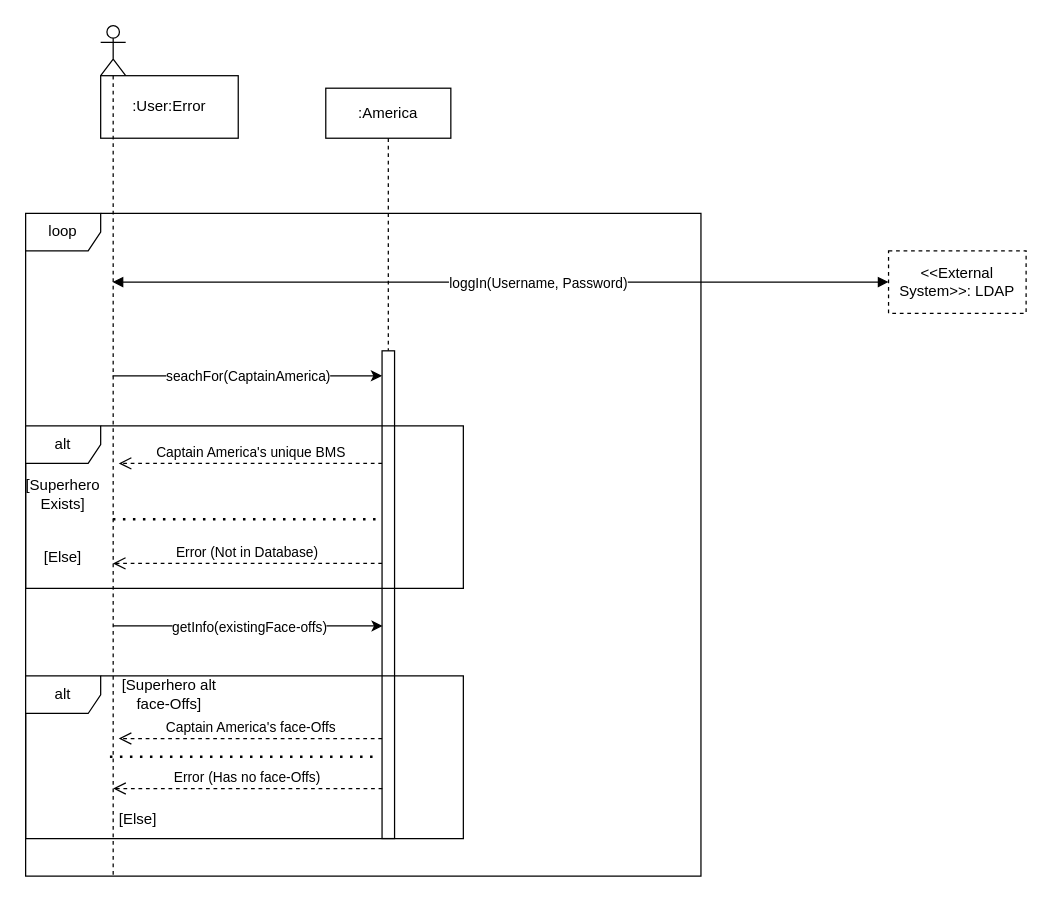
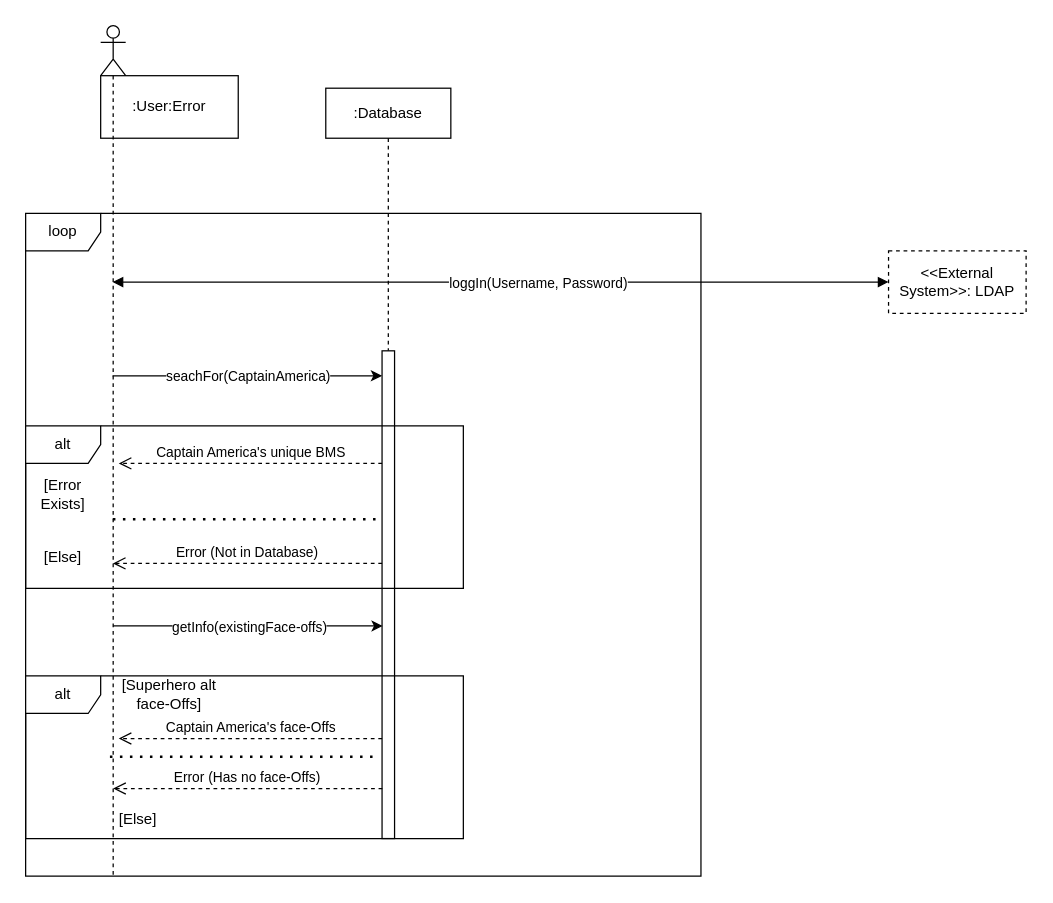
(388, 113) -> (388, 113)
(63, 494) -> (63, 494)
